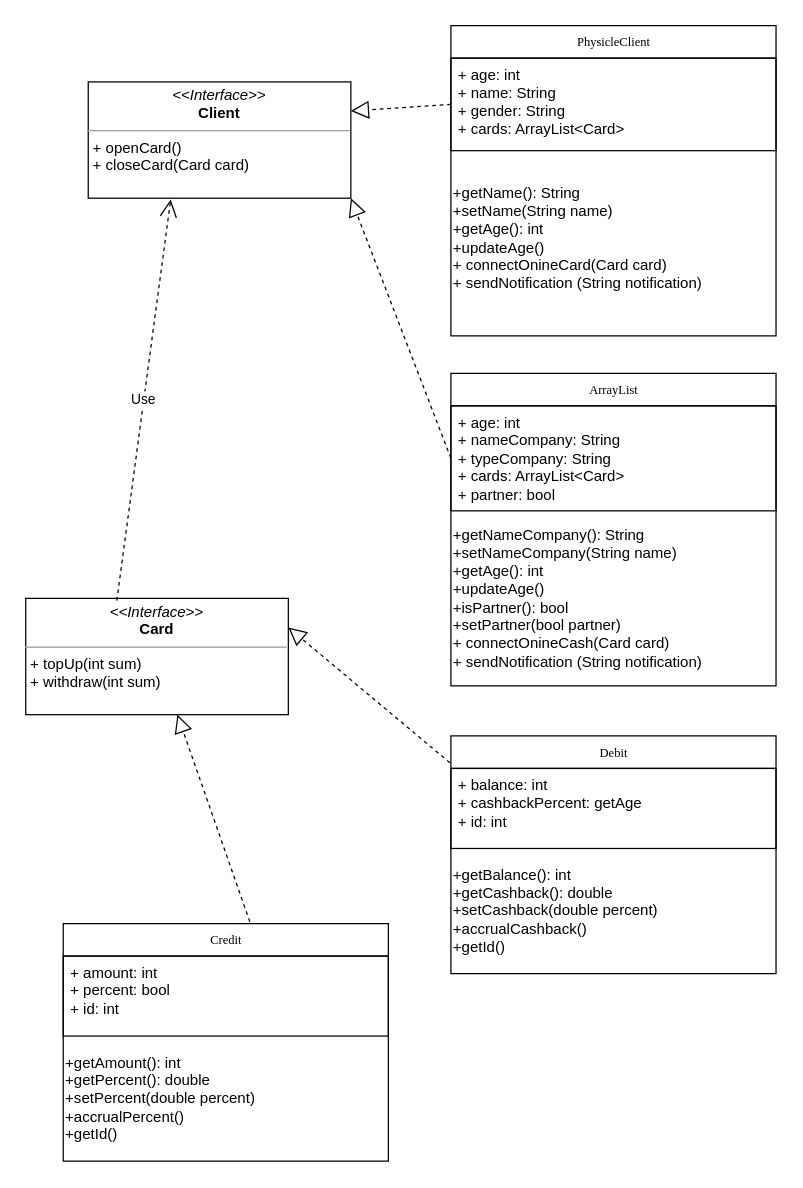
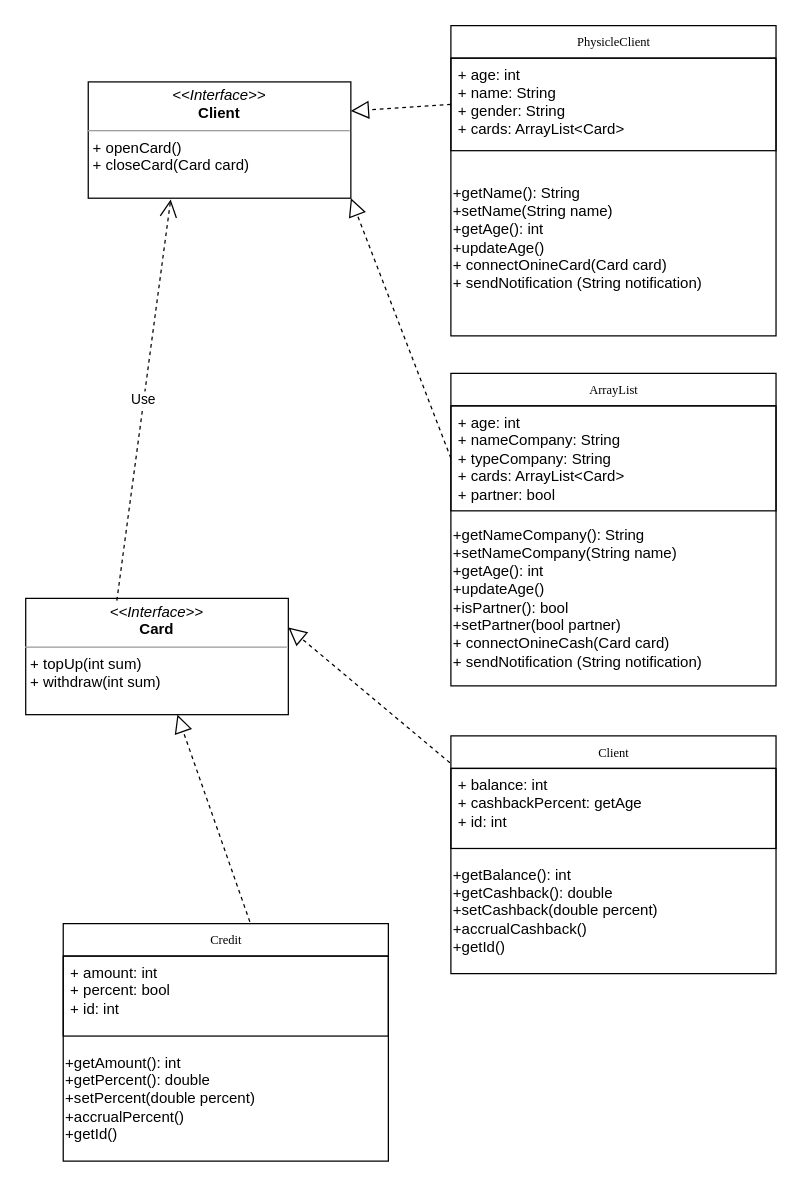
(614, 752) -> (614, 752)
